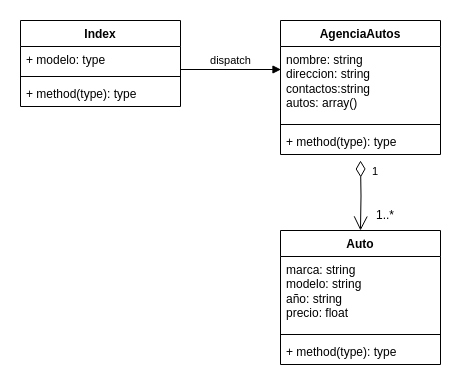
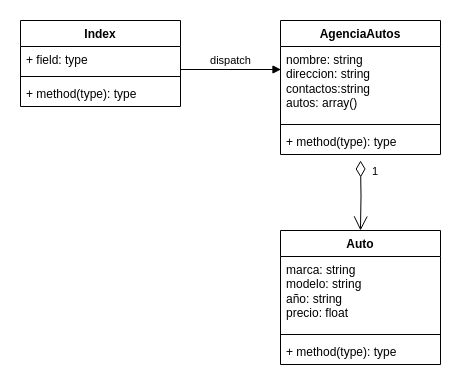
(67, 61) -> (62, 61)
(386, 216) -> none
